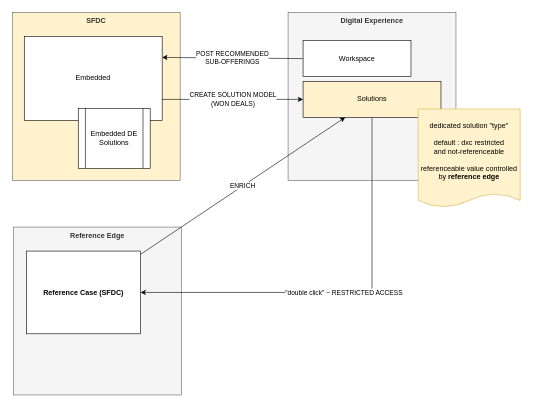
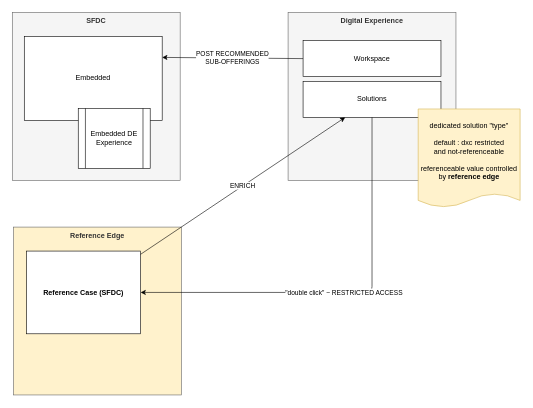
(96, 21) -> (96, 21)
(357, 59) -> (372, 59)
(232, 99) -> none
(372, 99) -> (372, 99)
(114, 138) -> (114, 138)
(98, 236) -> (98, 236)
